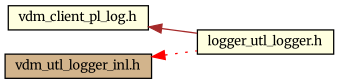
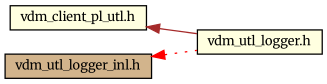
(78, 18) -> (78, 18)
(266, 42) -> (260, 42)
